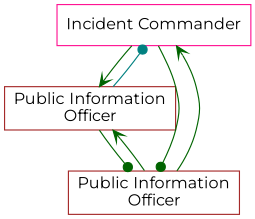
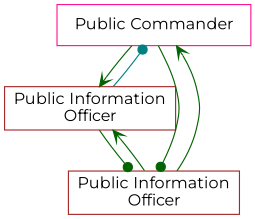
(154, 25) -> (154, 25)
